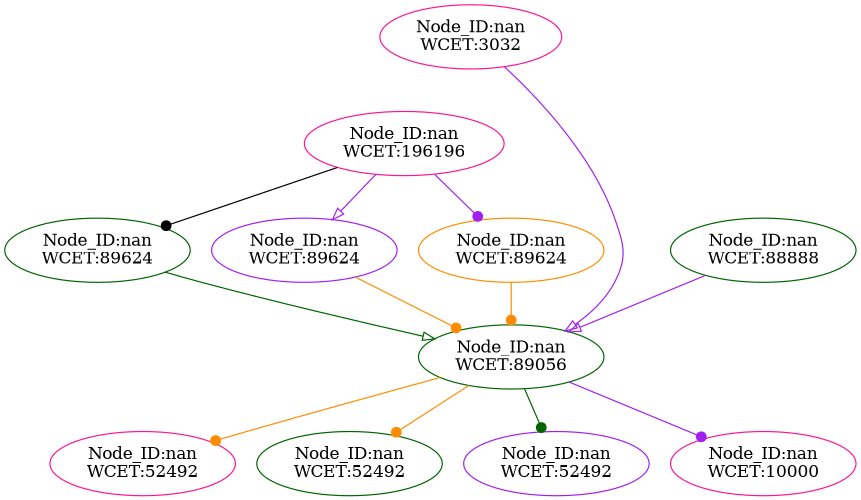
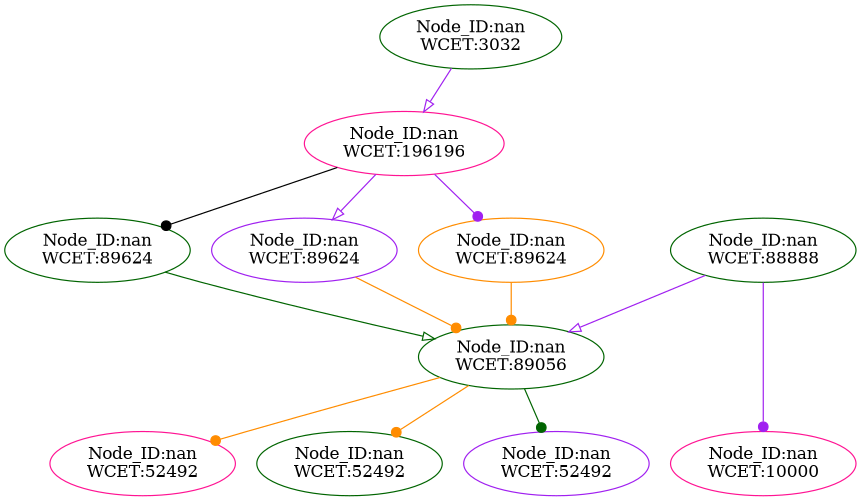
(471, 37) -> (471, 37)
(602, 189) -> (441, 85)
(633, 409) -> (763, 352)
